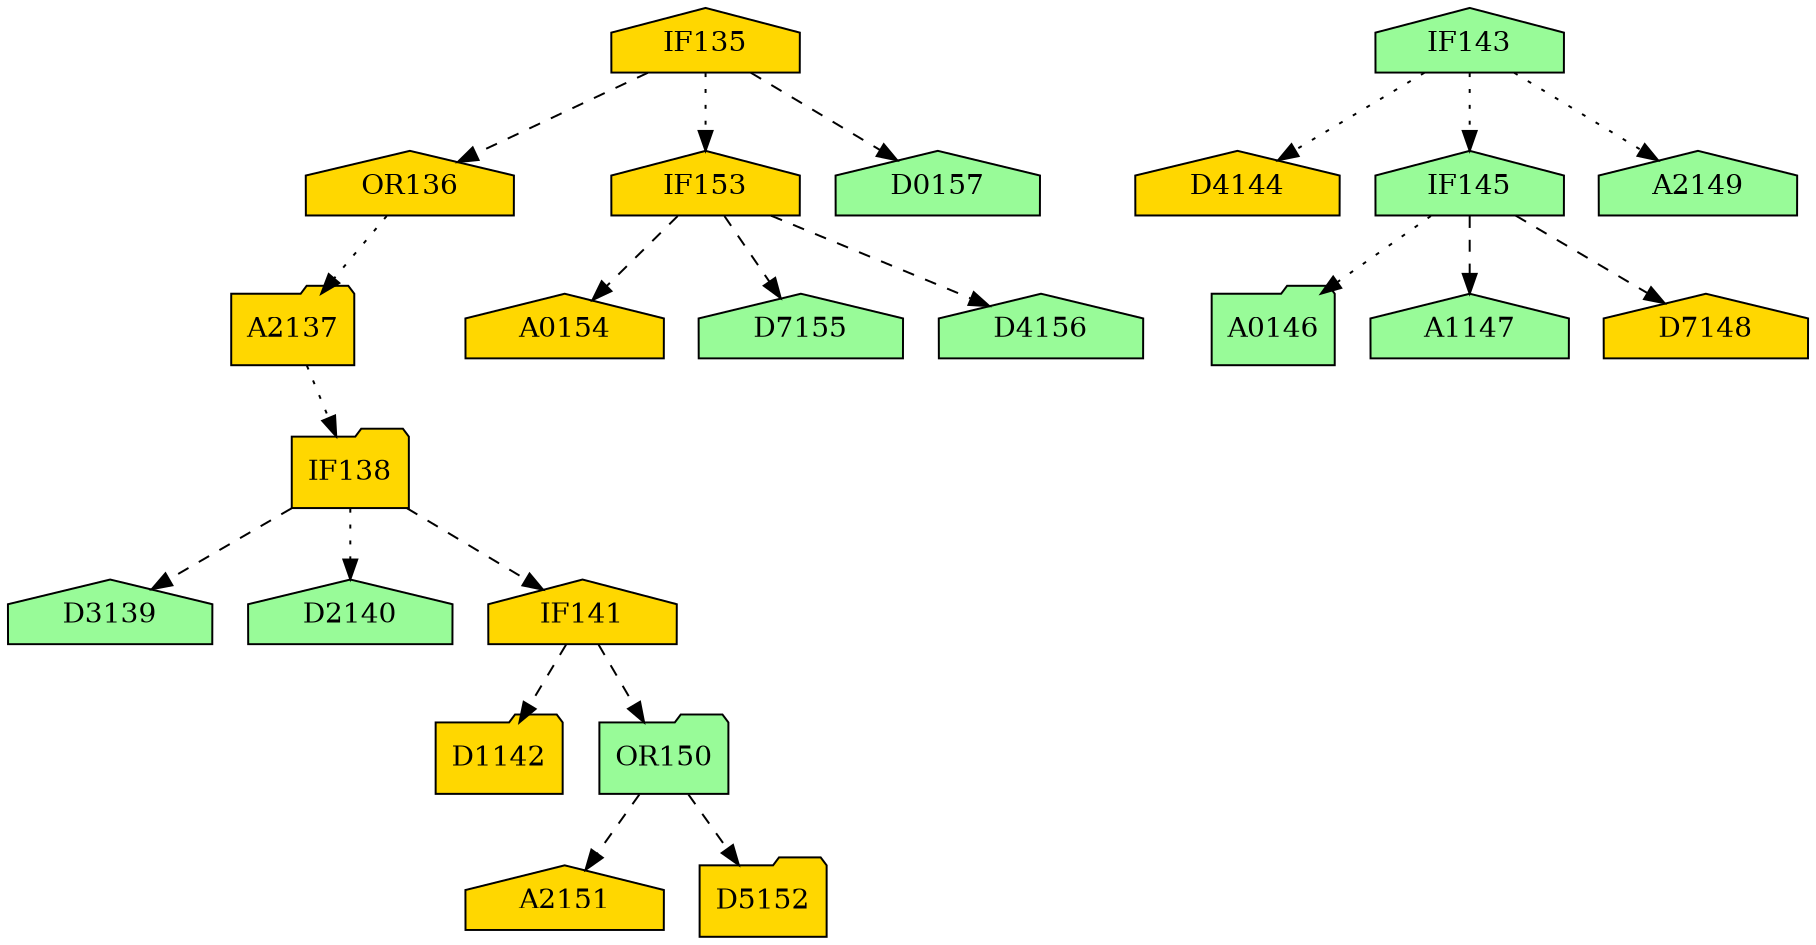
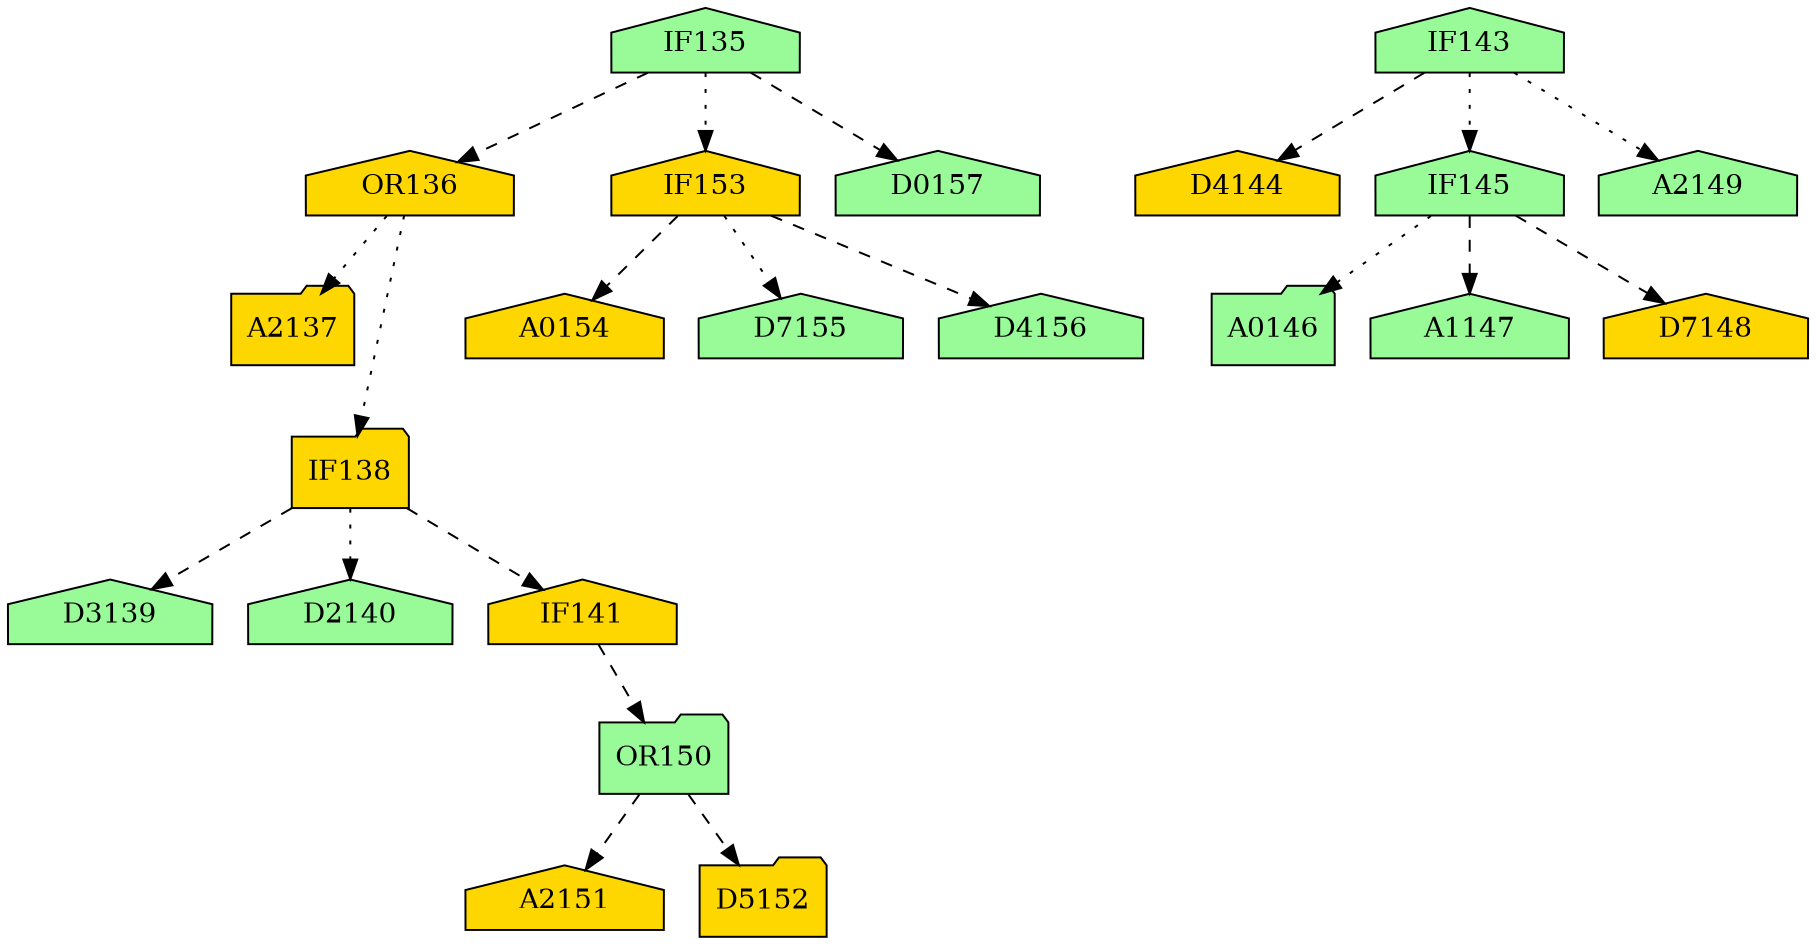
(706, 44) -> (706, 44)
(1360, 111) -> (1360, 111)
(747, 249) -> (747, 249)
(318, 392) -> (383, 316)
(499, 758) -> none
